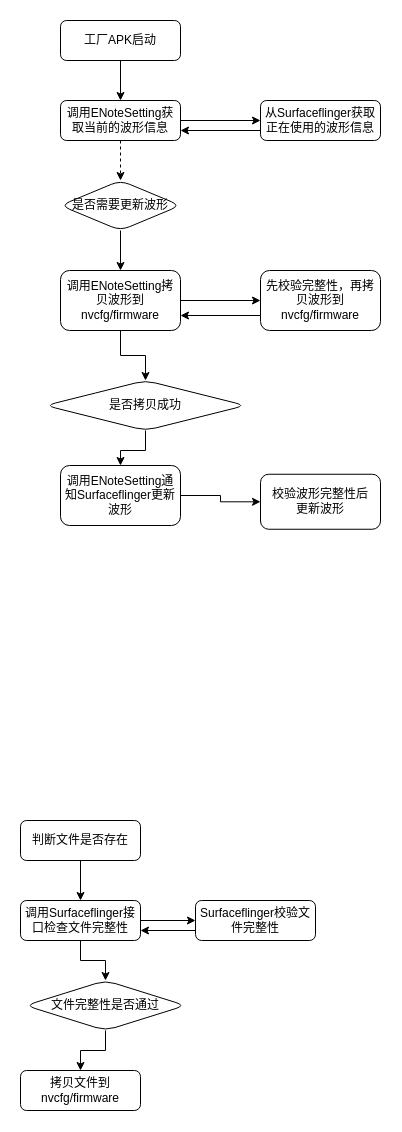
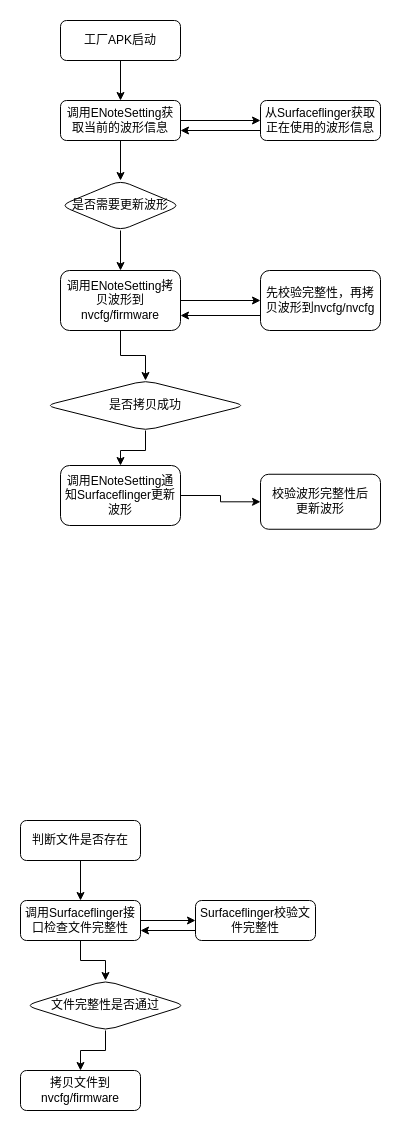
(121, 157) -> (121, 157)
(321, 301) -> (321, 301)
